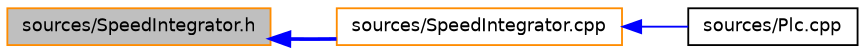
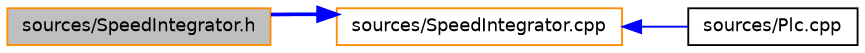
(313, 39) -> (295, 14)
